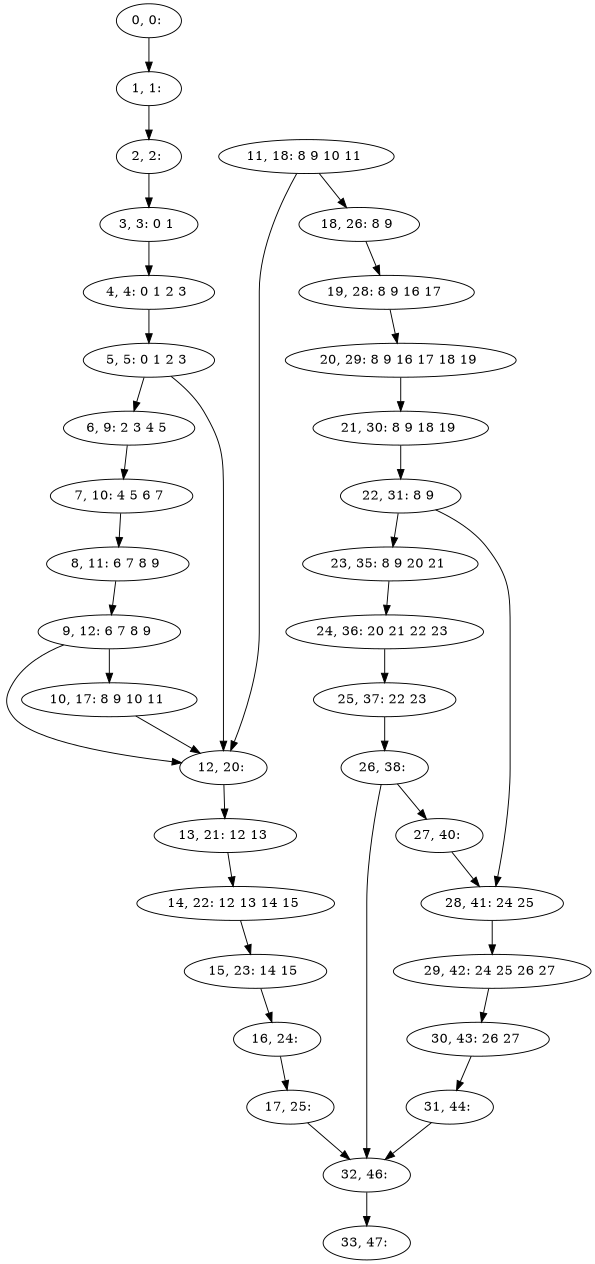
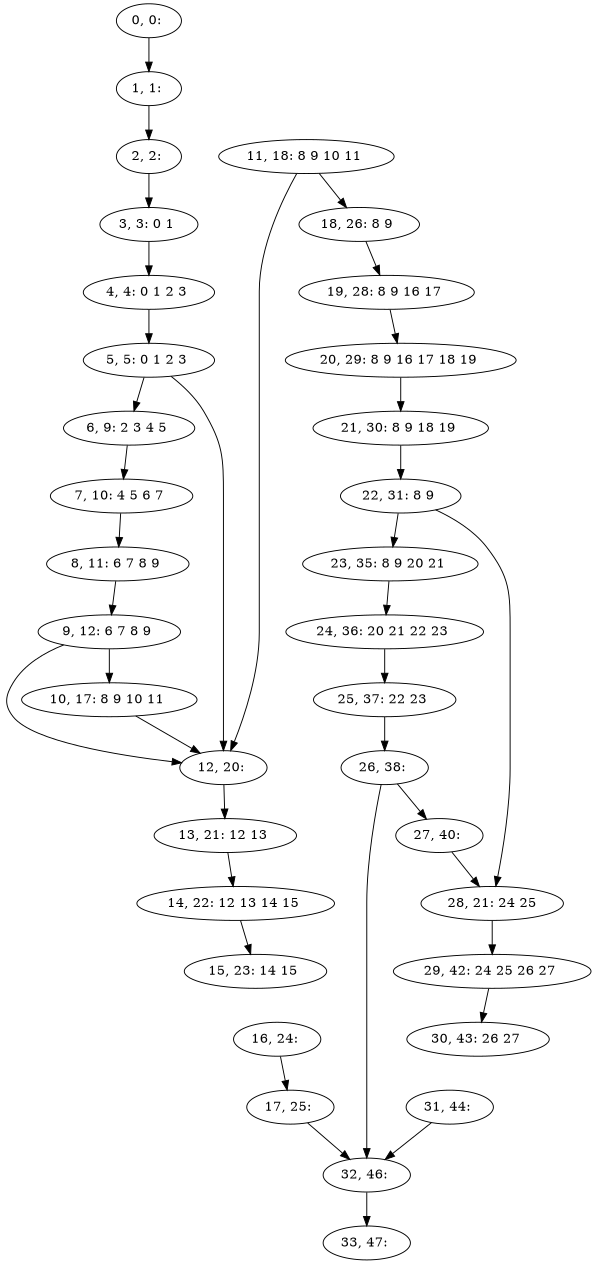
(492, 903) -> (492, 903)
(265, 1001) -> none
(466, 1069) -> none
